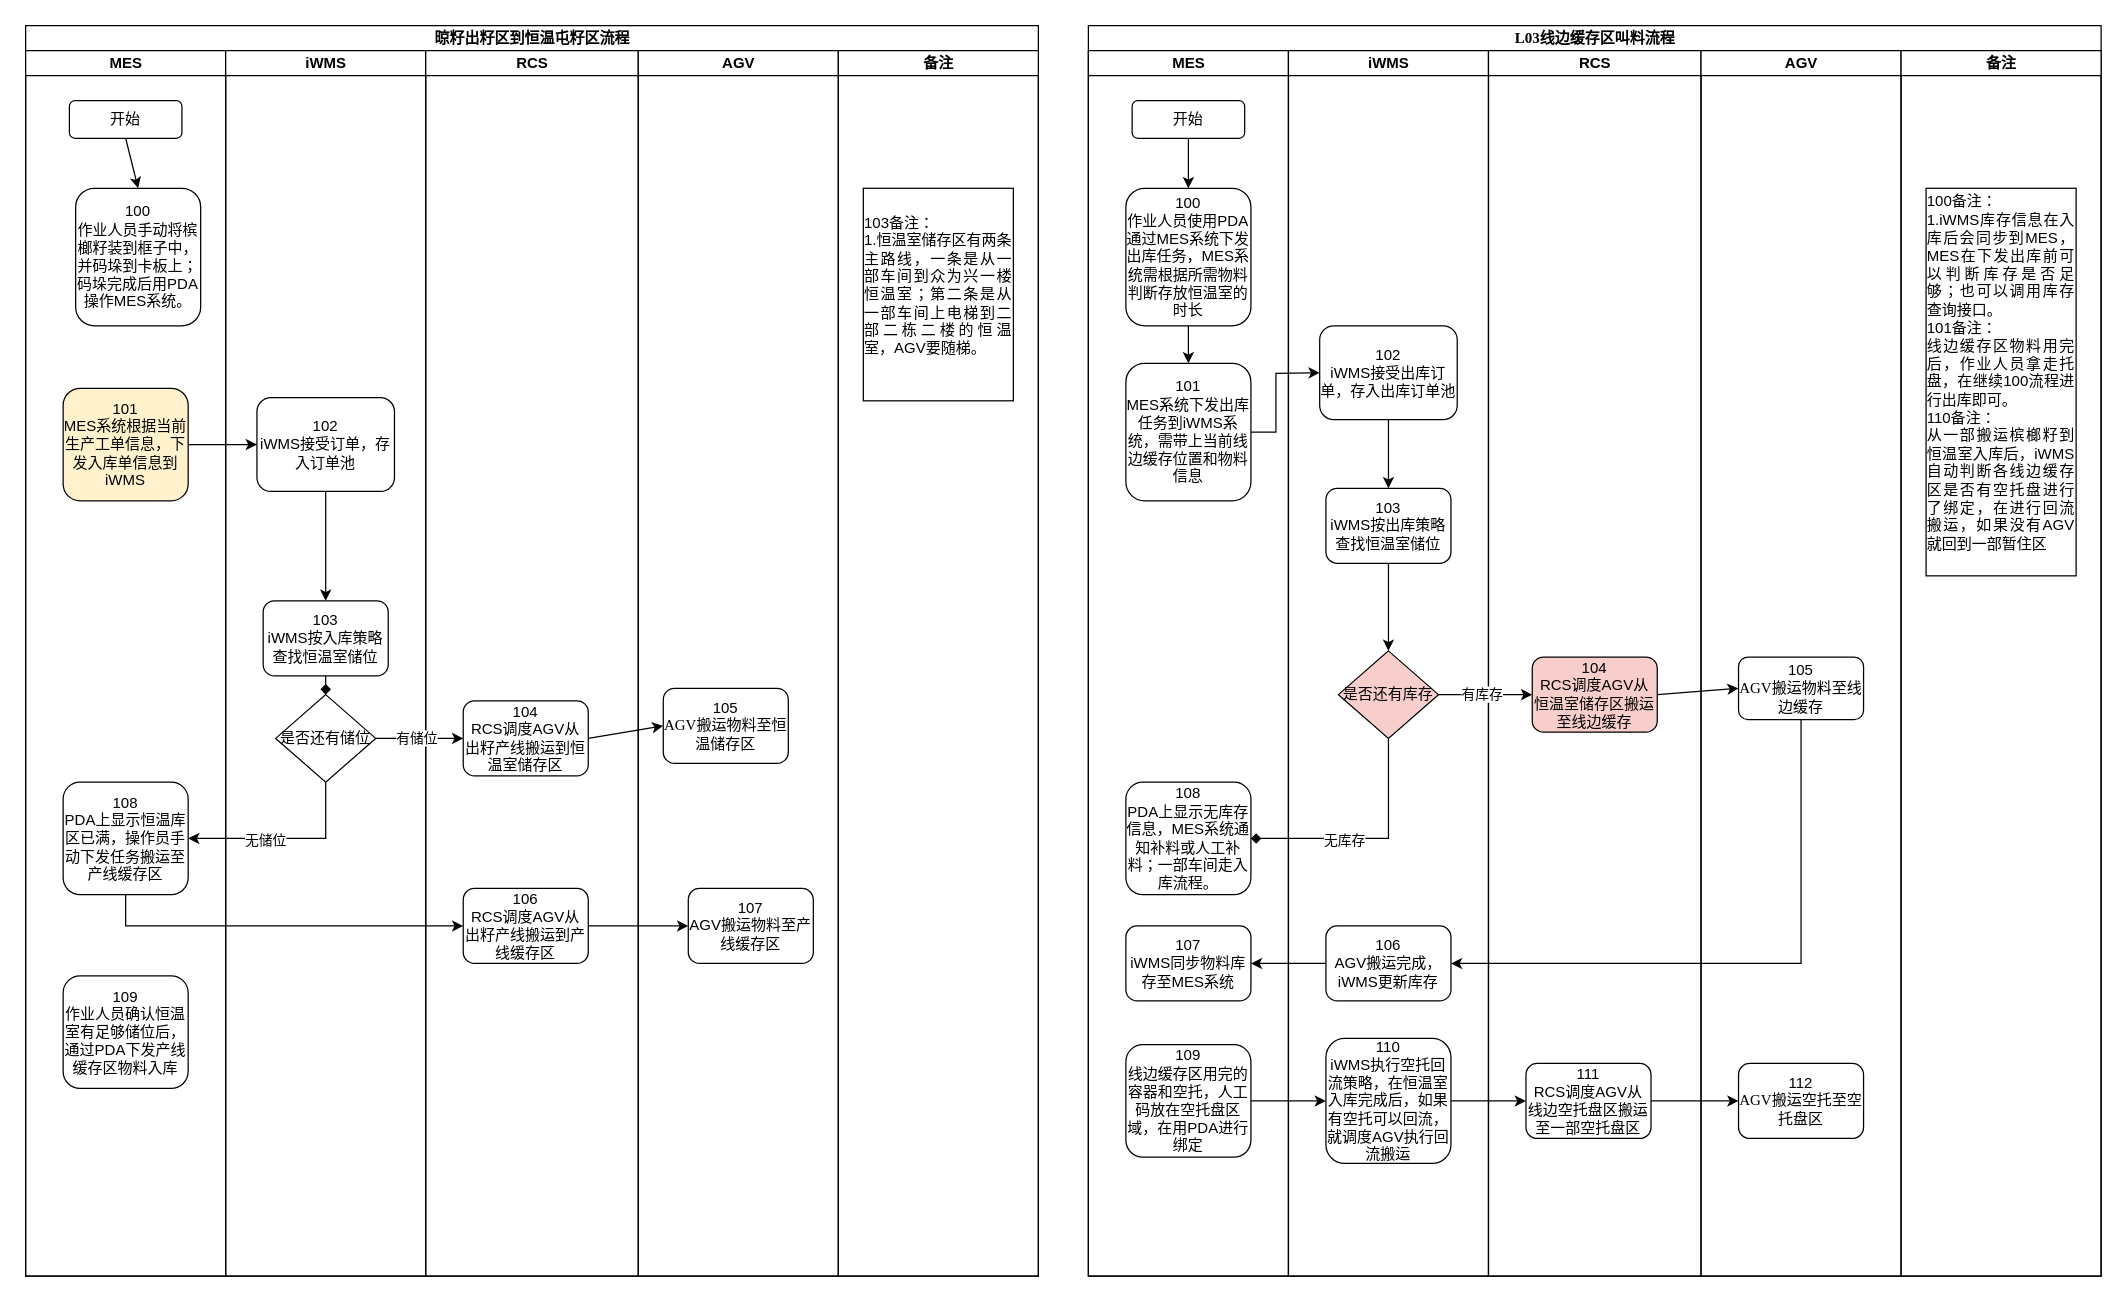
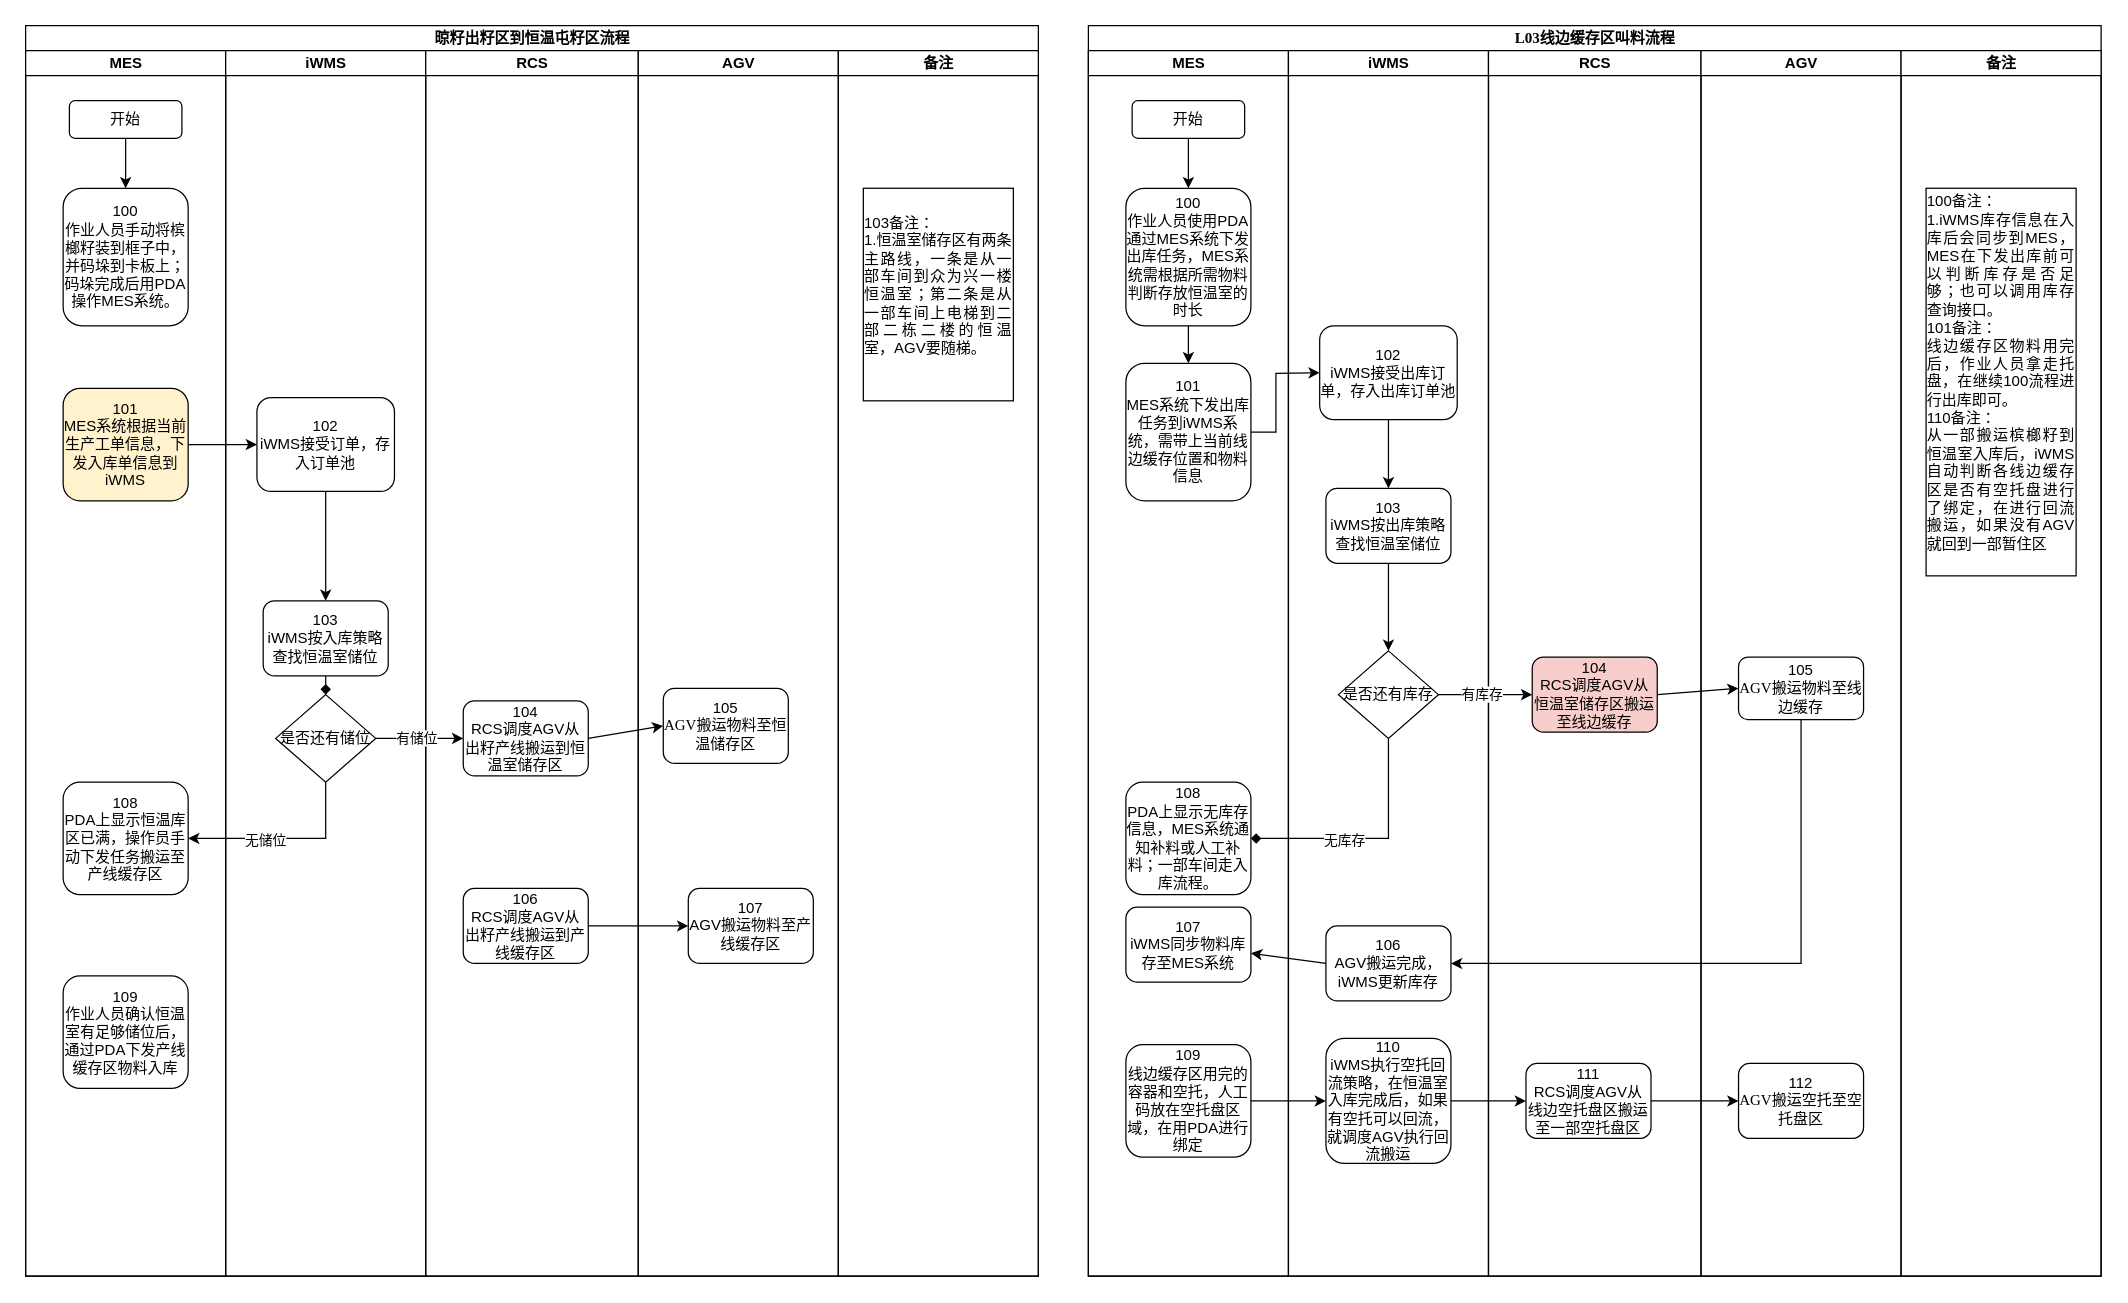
(138, 257) -> (126, 257)
(1388, 694) -> (1388, 694)
(275, 926) -> none
(1188, 963) -> (1188, 944)
